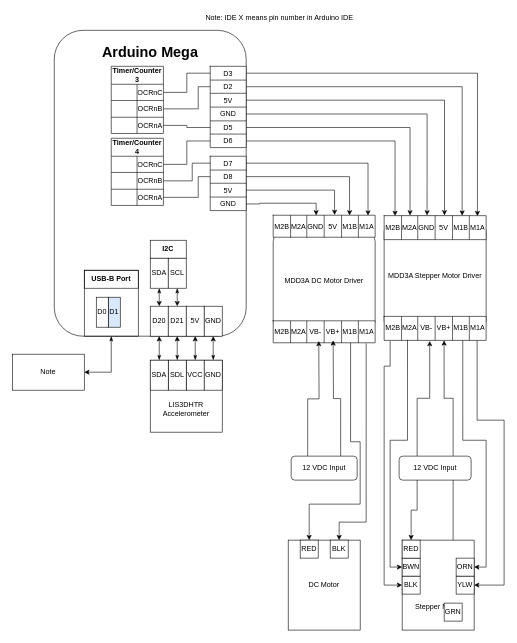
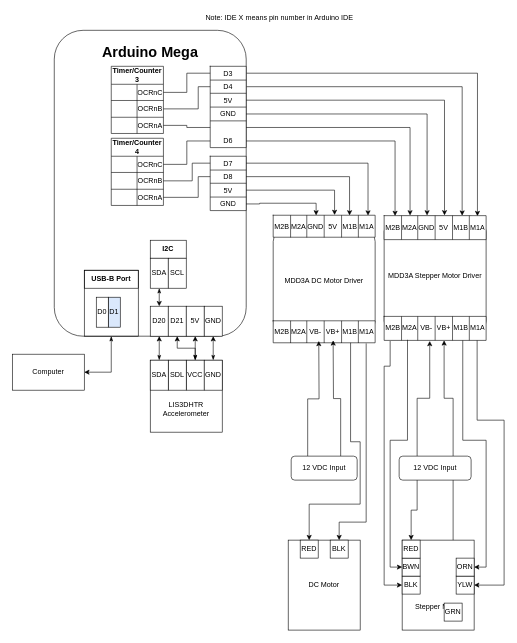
(228, 87) -> (228, 87)
(228, 128) -> none
(177, 299) -> none
(177, 354) -> (184, 348)
(48, 372) -> (48, 372)
